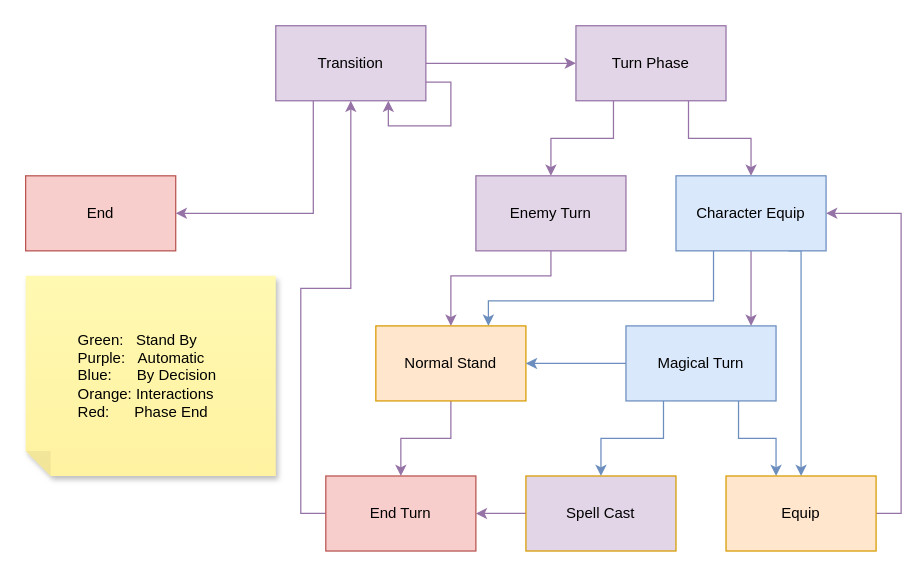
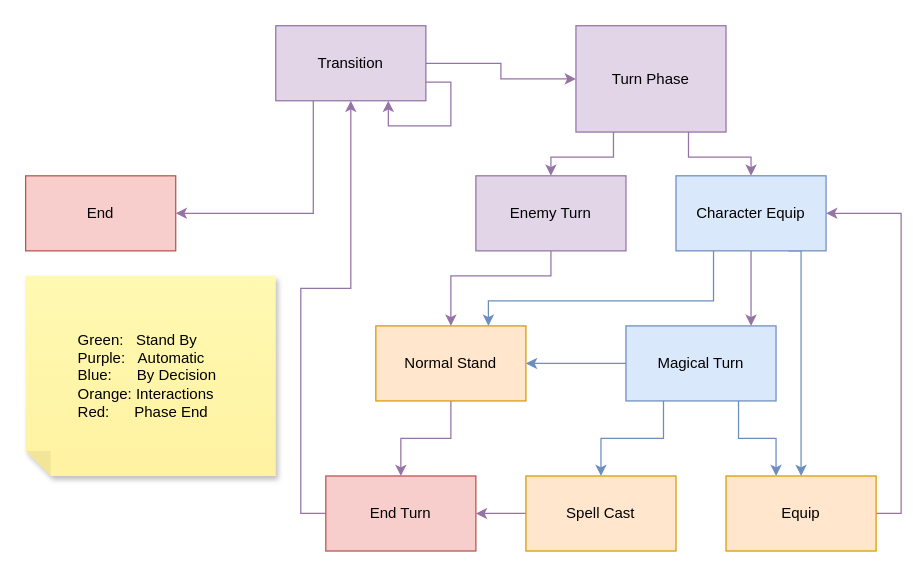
(651, 63) -> (651, 79)
(601, 513) -> (601, 513)
